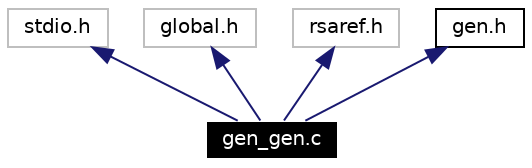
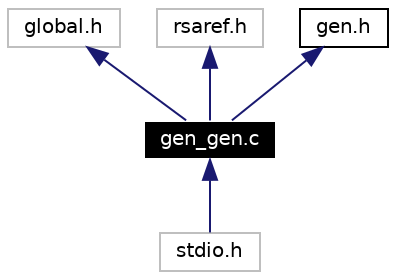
(174, 89) -> (210, 206)
